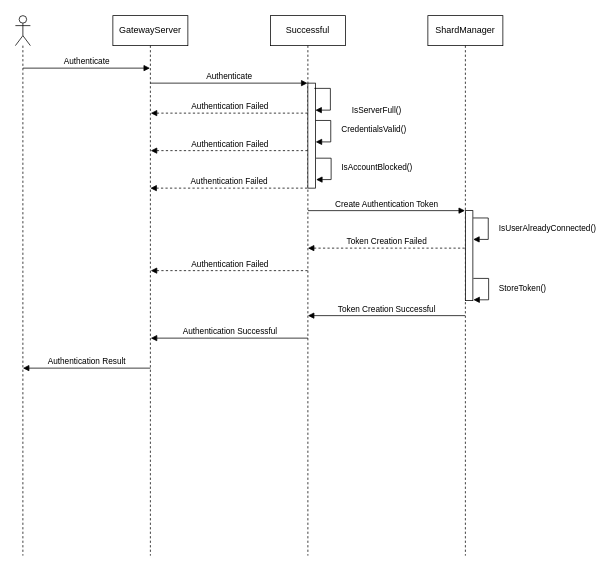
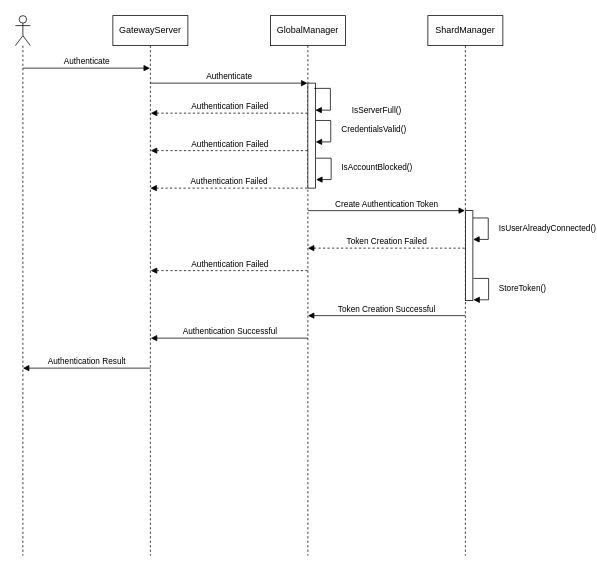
(308, 30) -> (308, 30)
